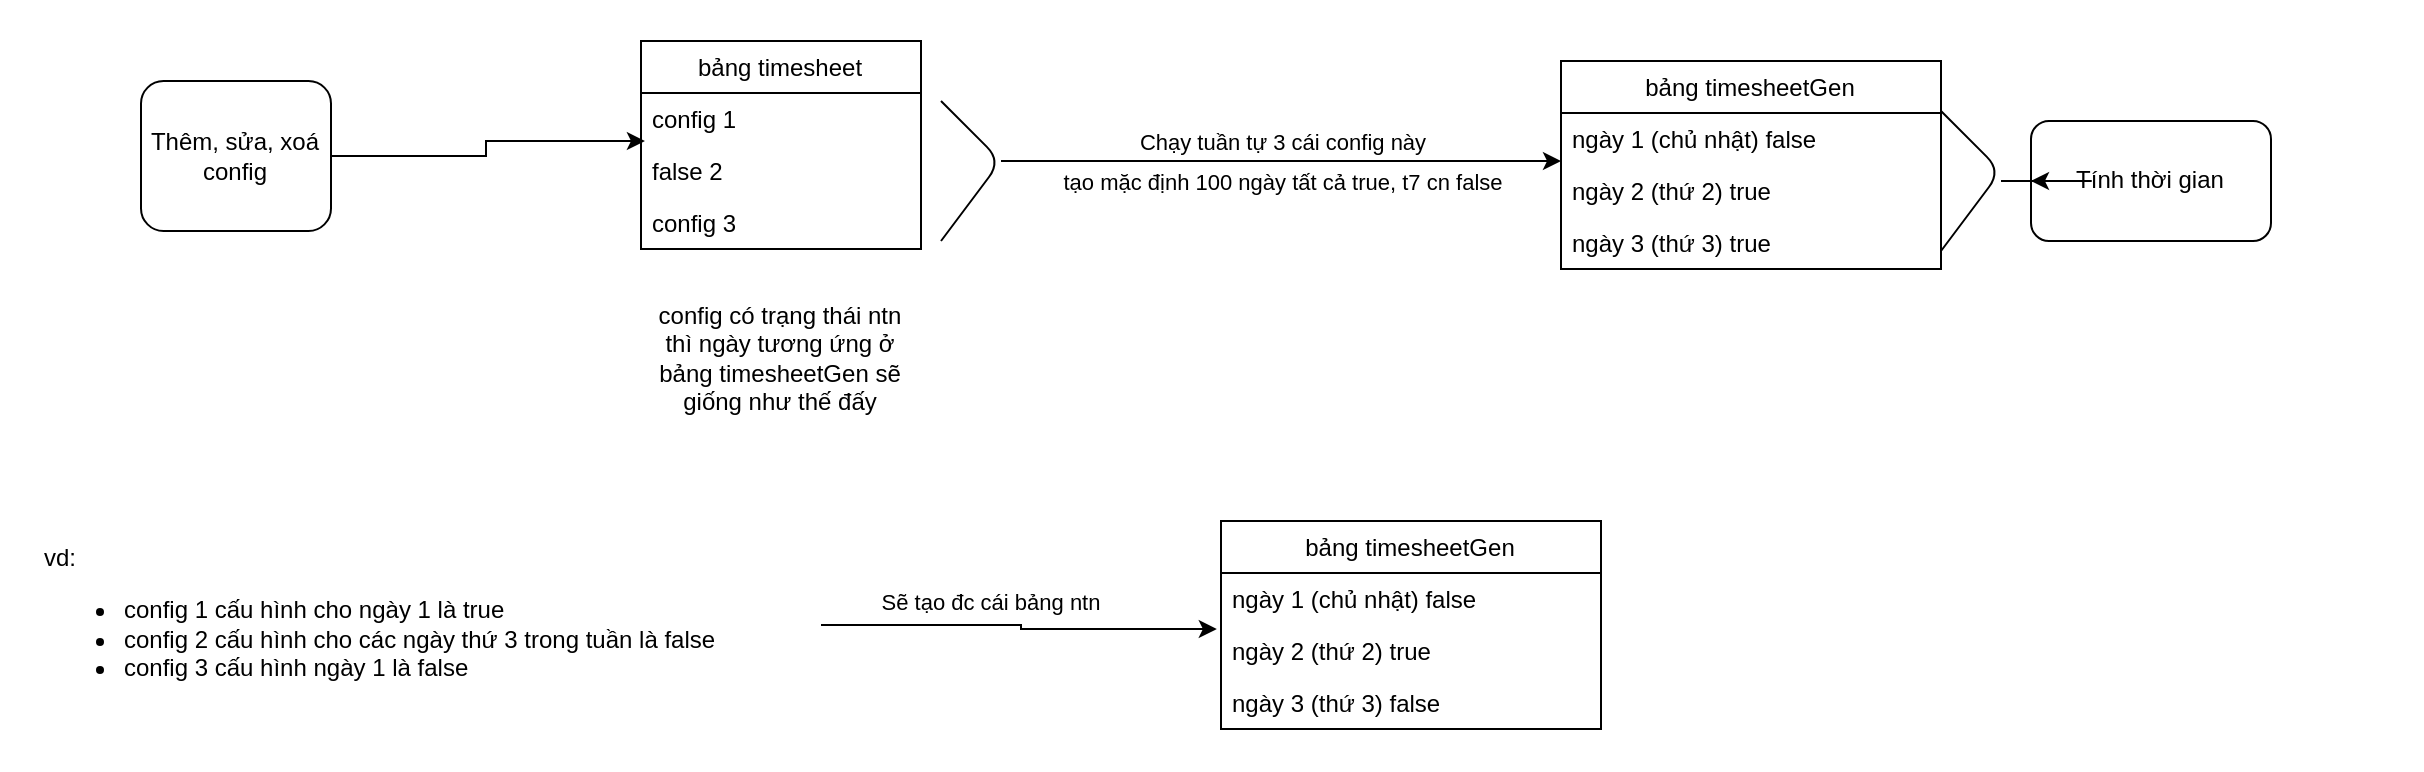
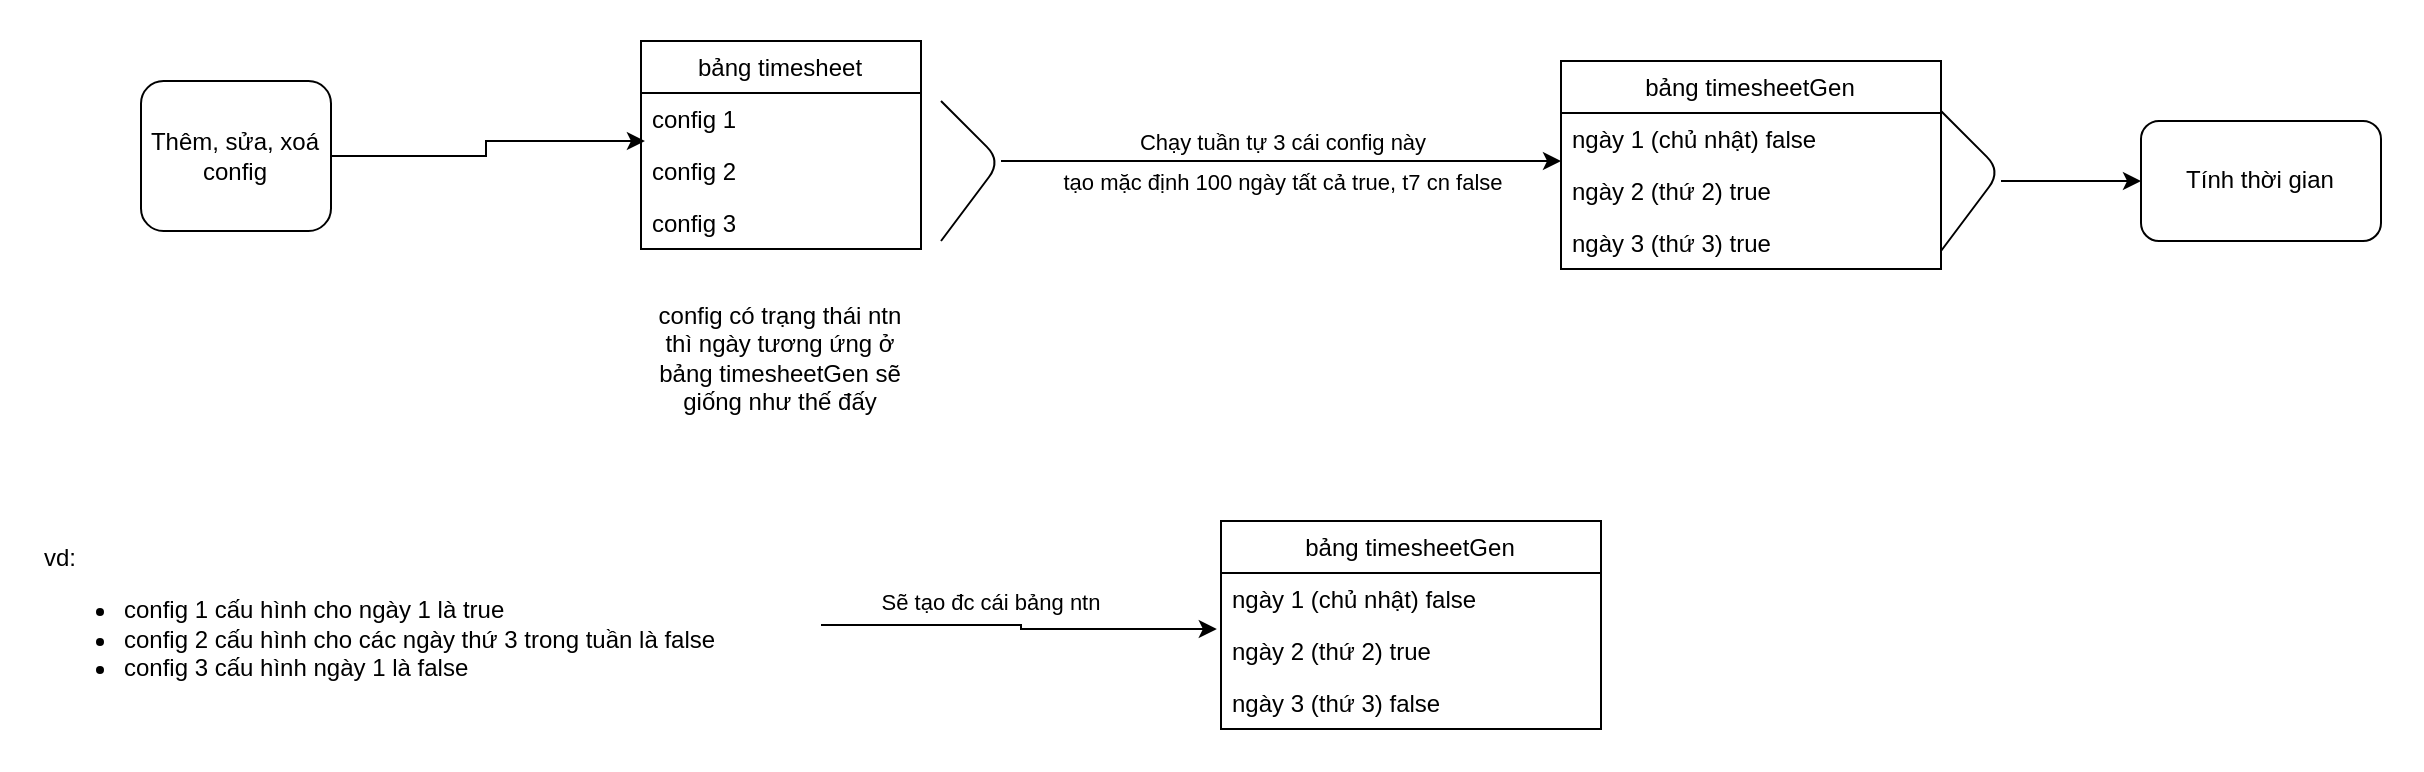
(693, 172) -> (700, 172)
(2151, 181) -> (2261, 181)
